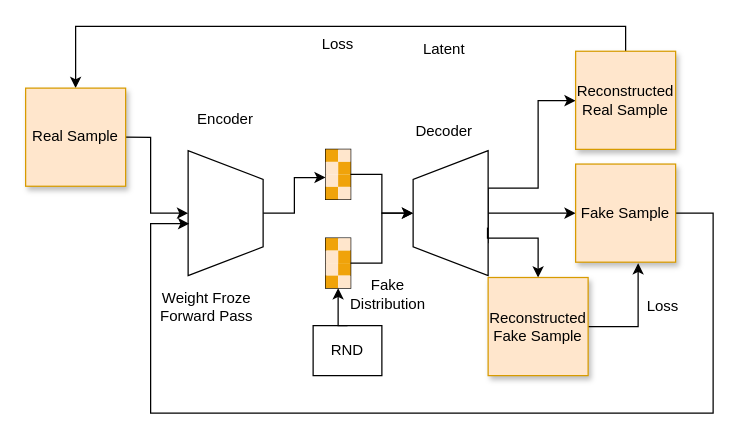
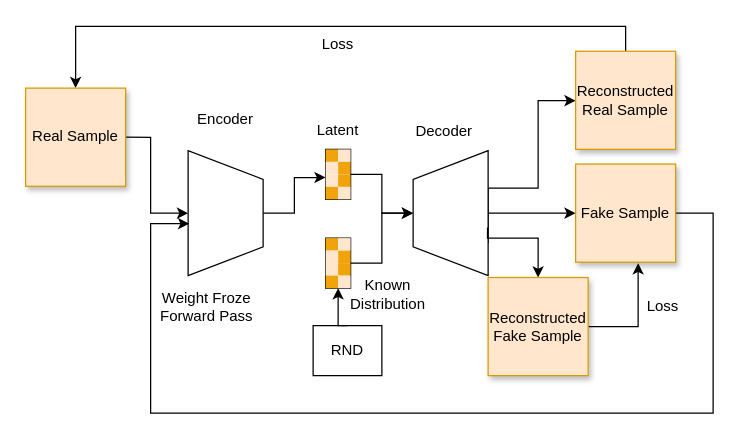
(444, 49) -> (338, 131)
(388, 294) -> (388, 294)
